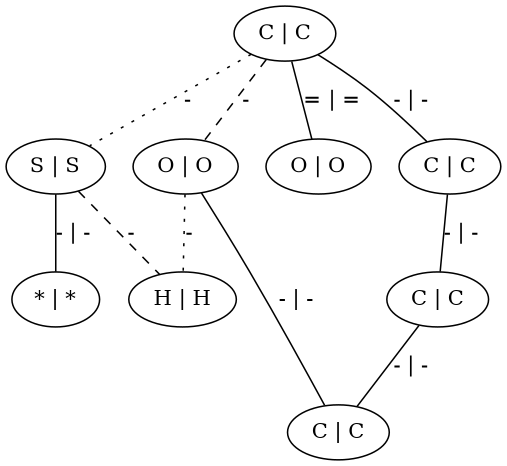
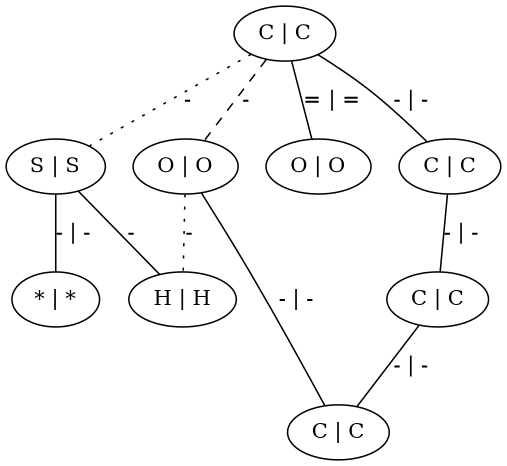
(119, 233) -> (119, 233)
